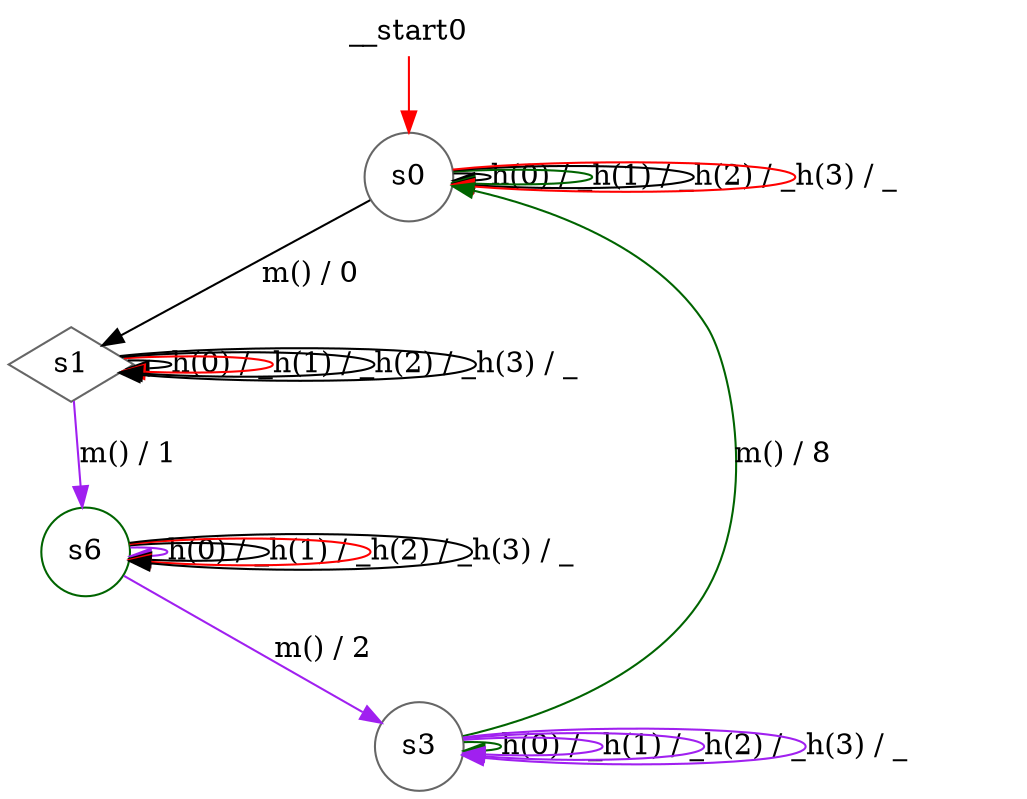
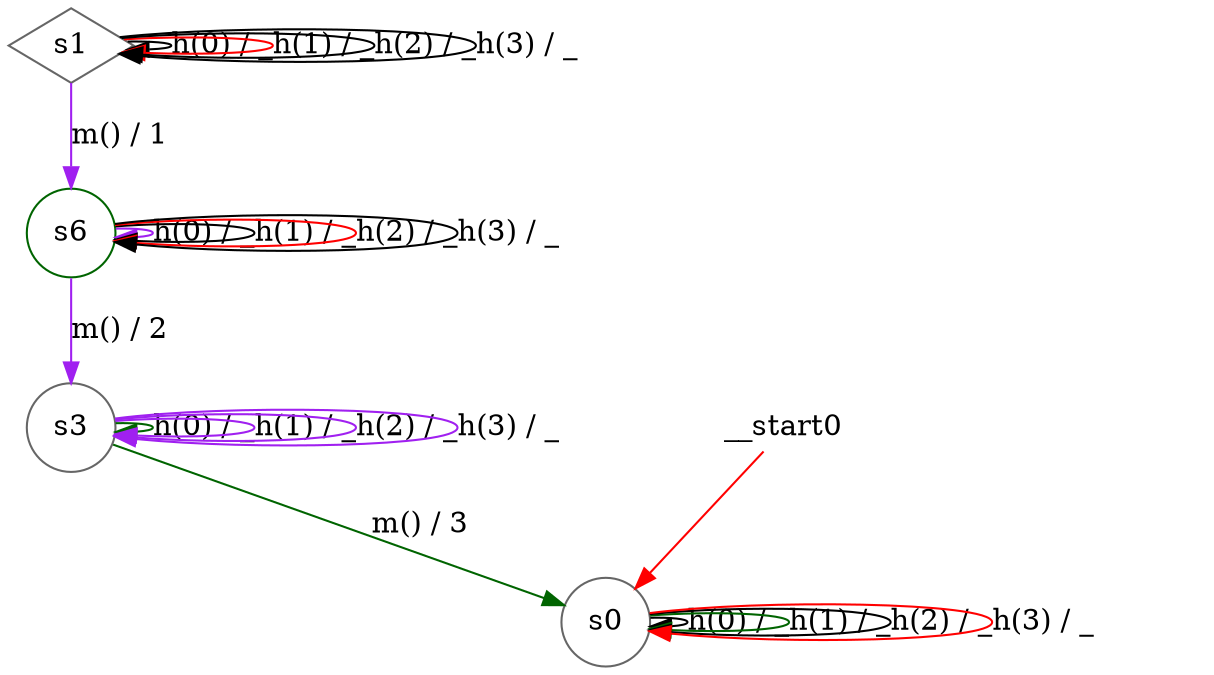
(246, 268) -> none
(783, 455) -> (420, 525)
